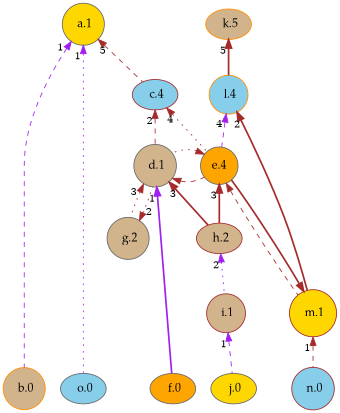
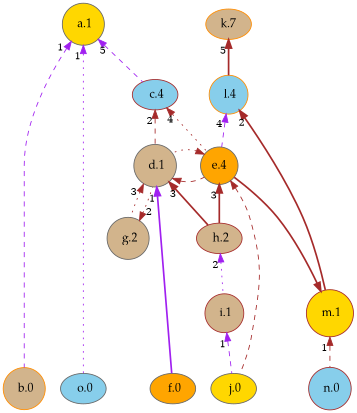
(229, 24) -> (229, 24)
(124, 64) -> (124, 64)
(263, 244) -> (259, 280)
